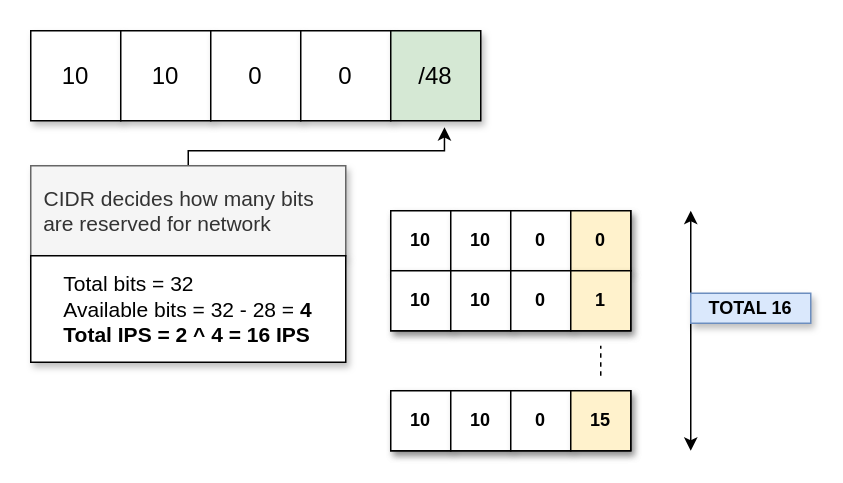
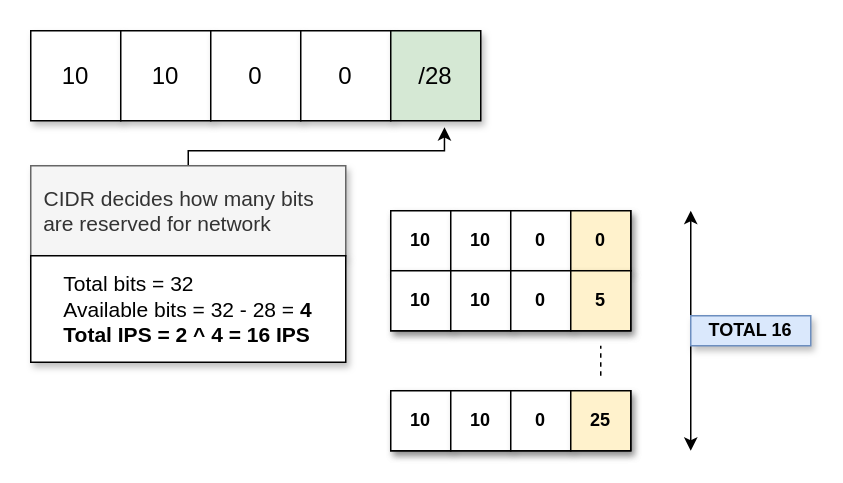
(436, 76) -> (436, 76)
(601, 301) -> (601, 301)
(751, 308) -> (751, 331)
(601, 421) -> (601, 421)
